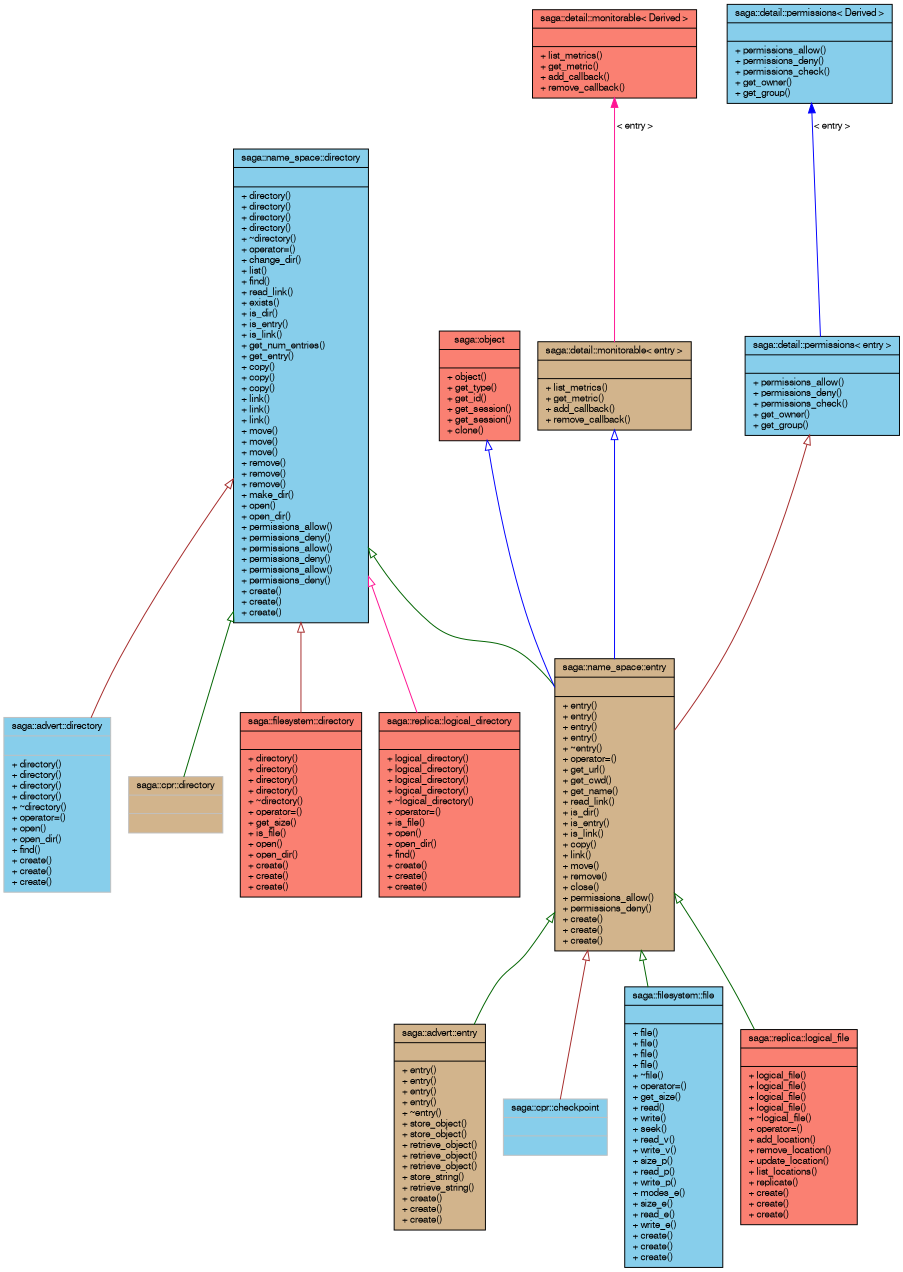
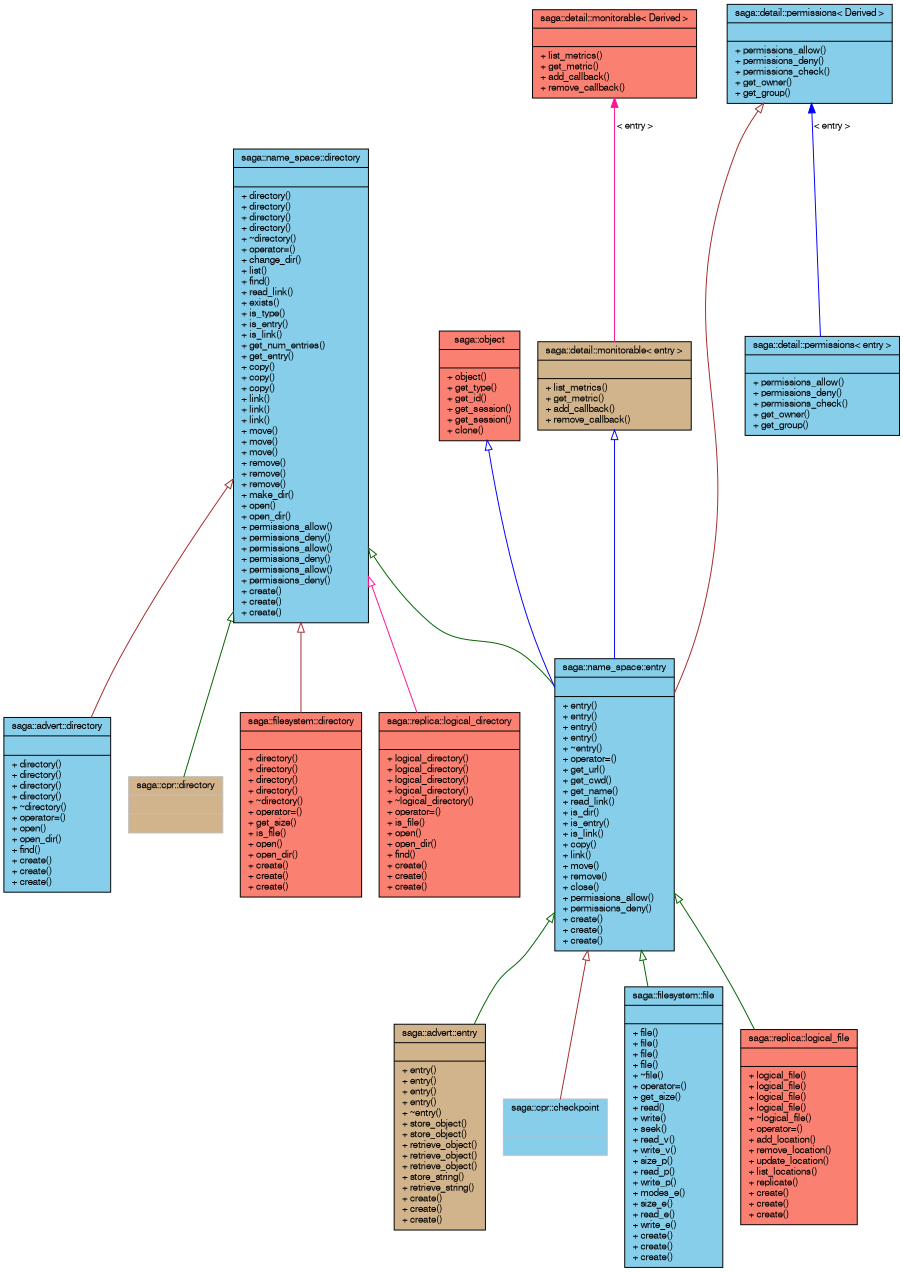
(260, 314) -> (264, 314)
(754, 594) -> (712, 401)
(57, 805) -> (57, 805)
(615, 805) -> (615, 805)
